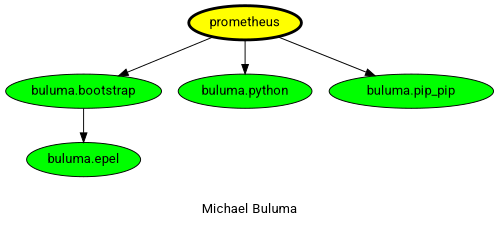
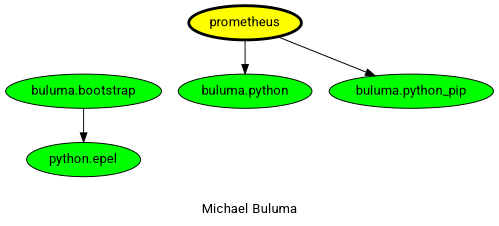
(170, 55) -> none
(411, 91) -> (411, 91)
(84, 160) -> (84, 160)
